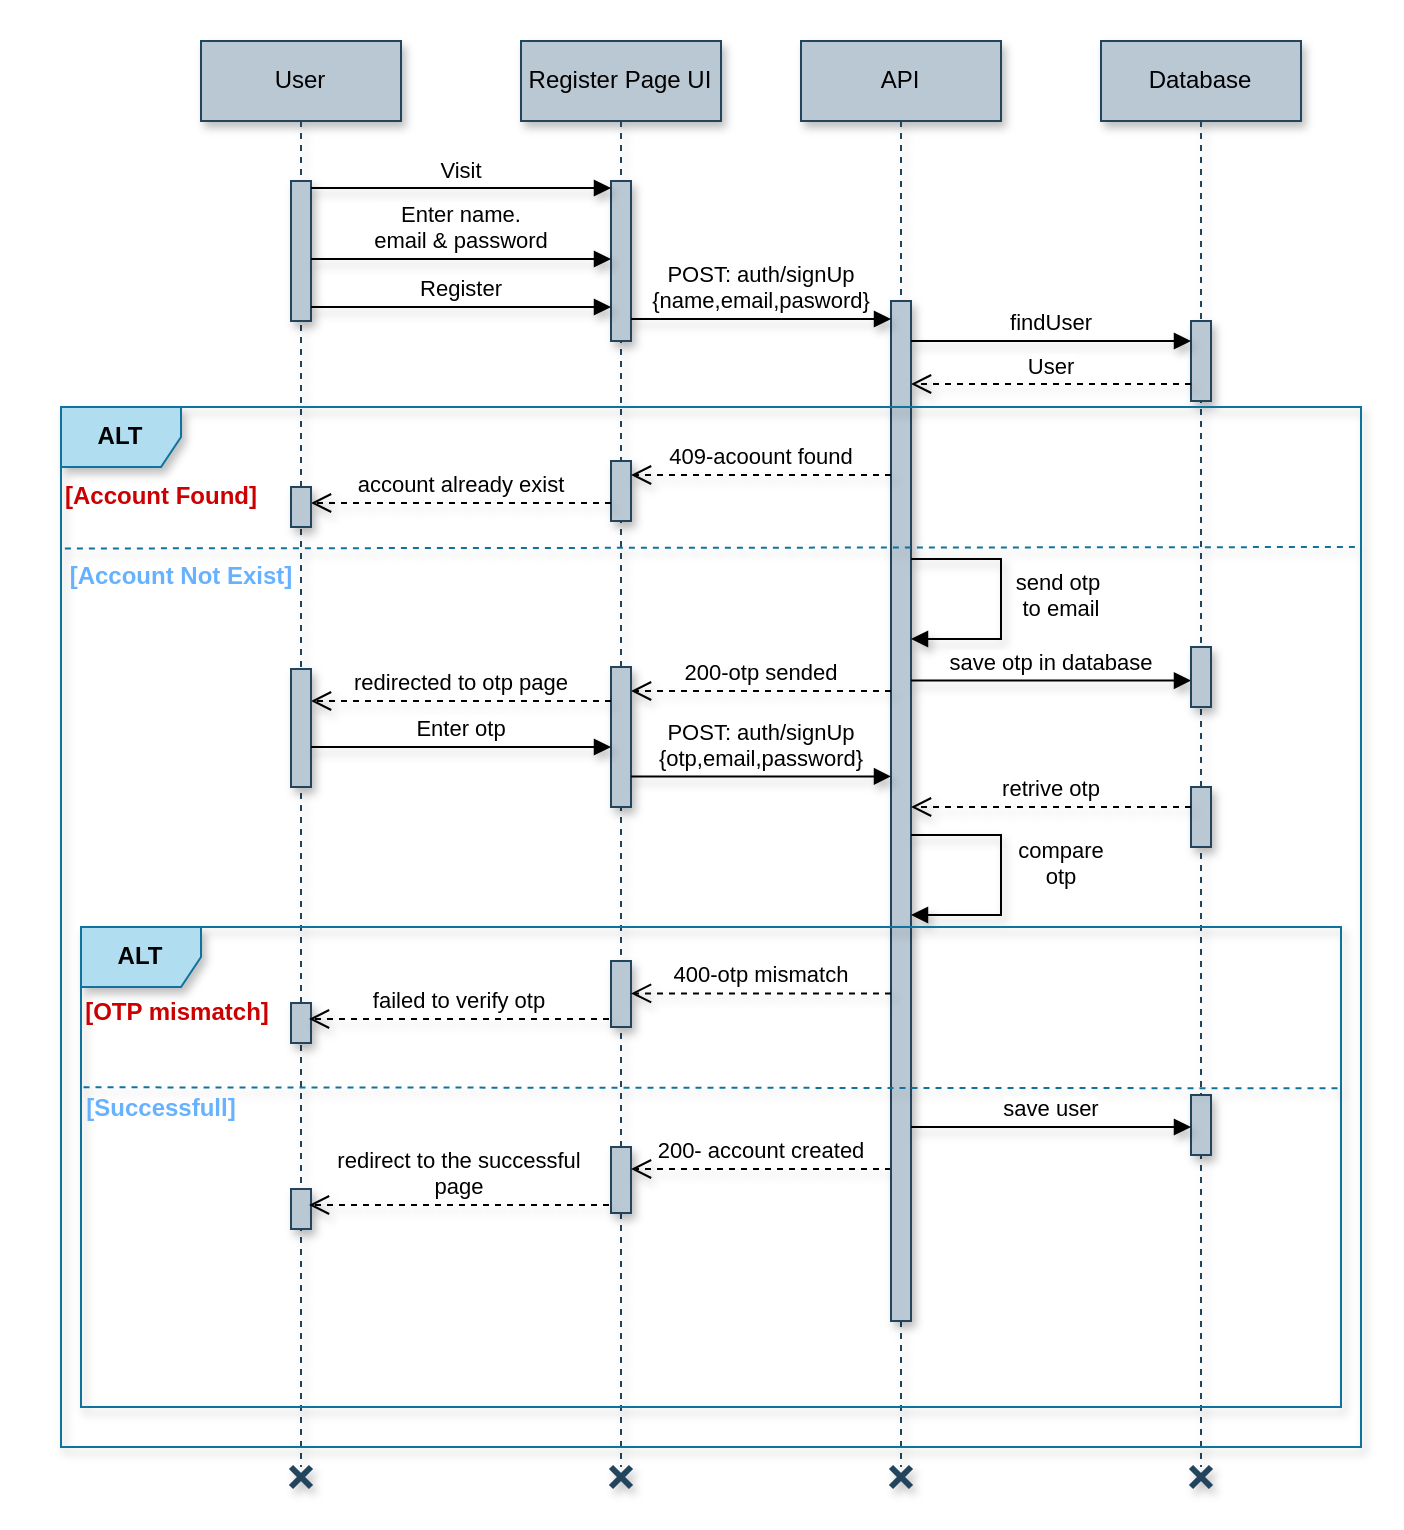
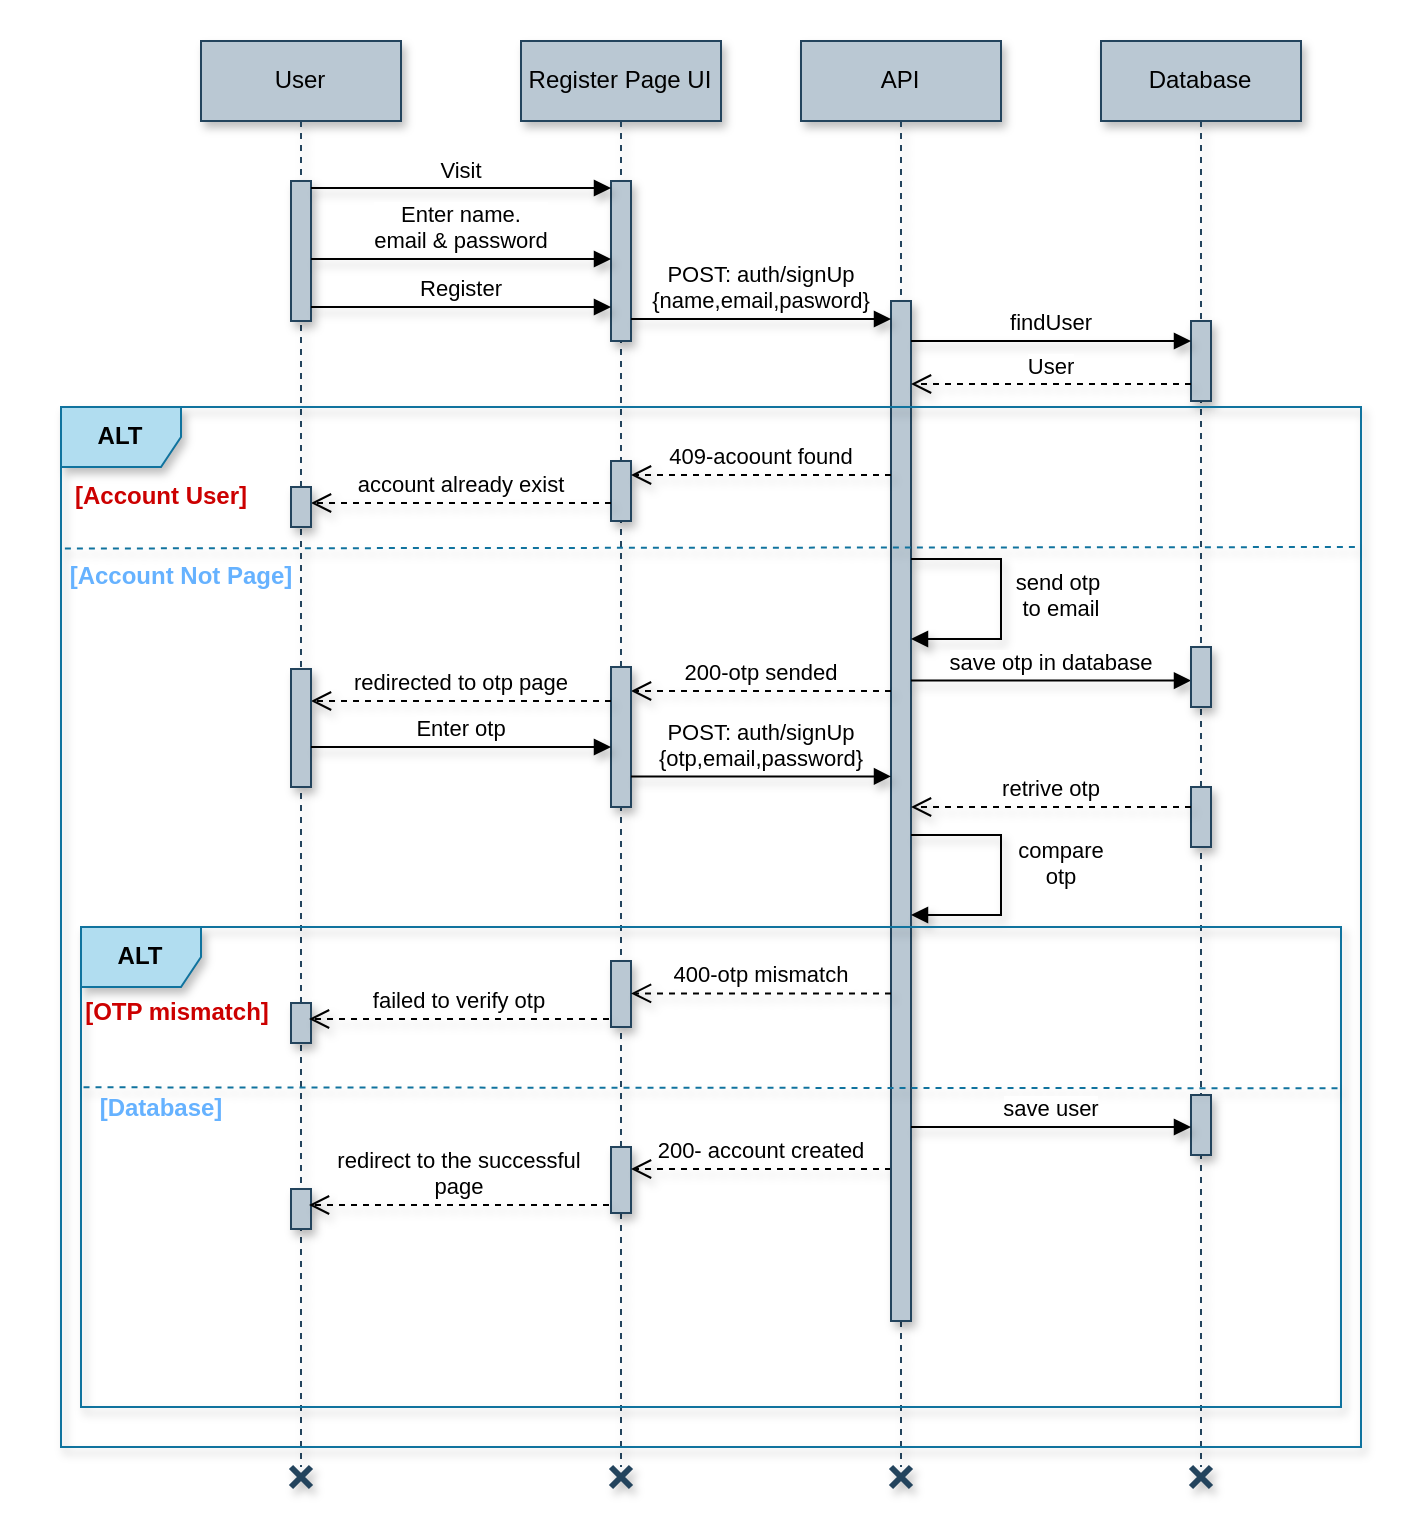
(162, 497) -> (162, 497)
(182, 577) -> (182, 577)
(162, 1109) -> (162, 1109)
